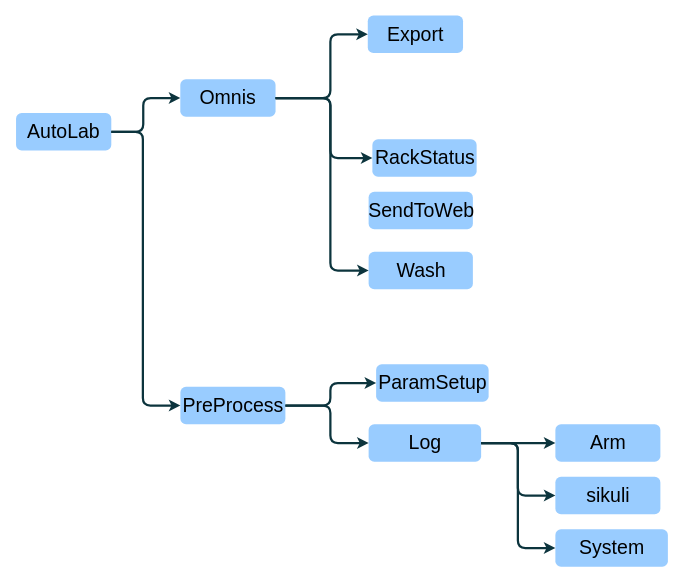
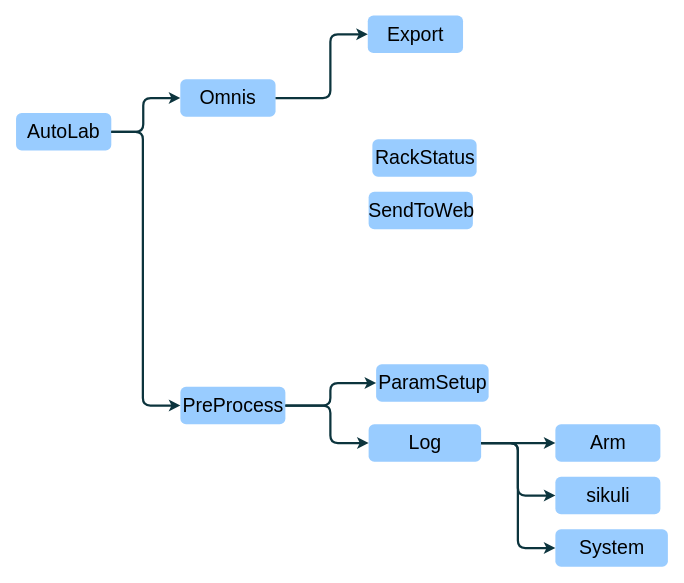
(348, 158) -> none
(330, 226) -> none
(421, 270) -> none
